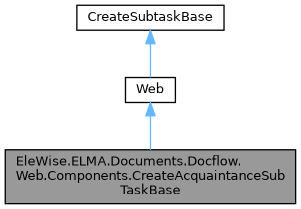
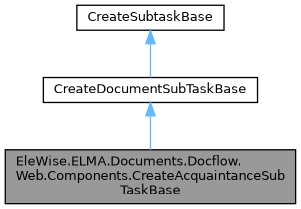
(150, 90) -> (150, 90)
